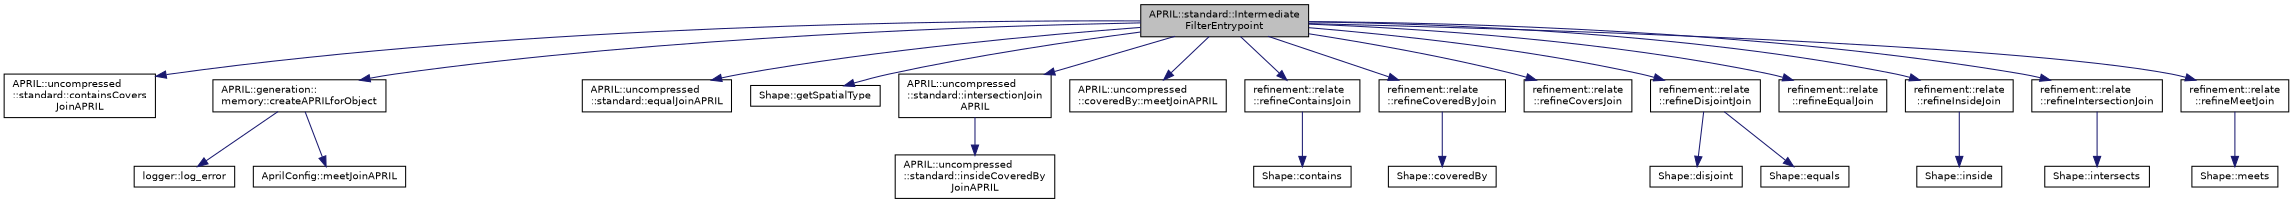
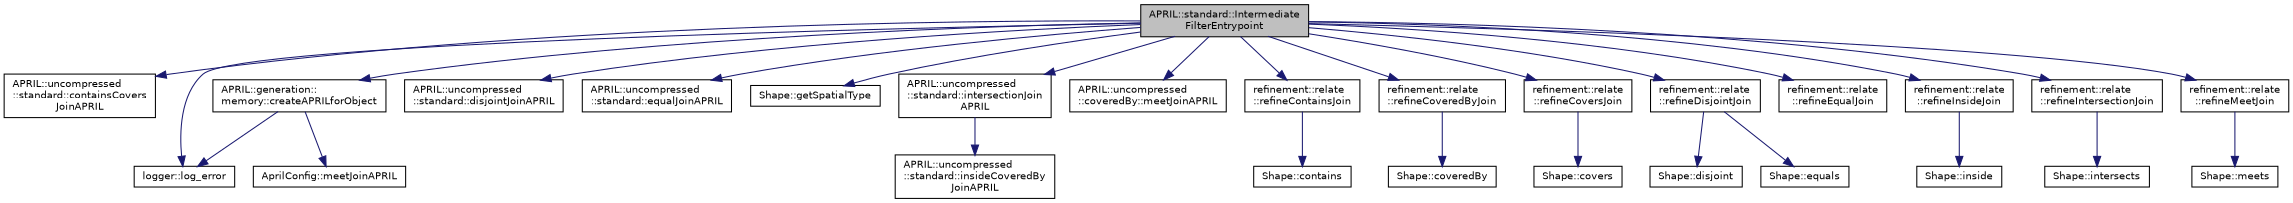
none -> (627, 38)
none -> (484, 96)
none -> (1578, 177)
